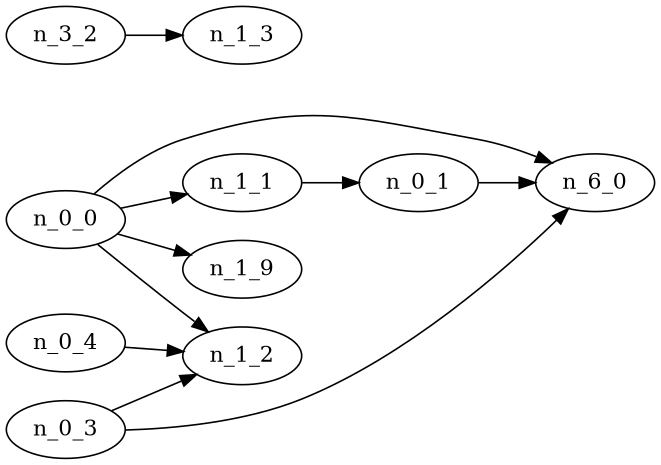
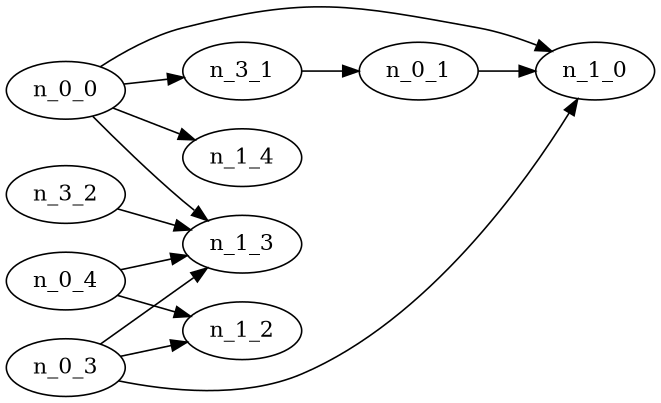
(242, 183) -> (242, 71)
(595, 183) -> (595, 71)
none -> (146, 264)
(242, 269) -> (242, 158)
(146, 283) -> (142, 165)
none -> (142, 314)
